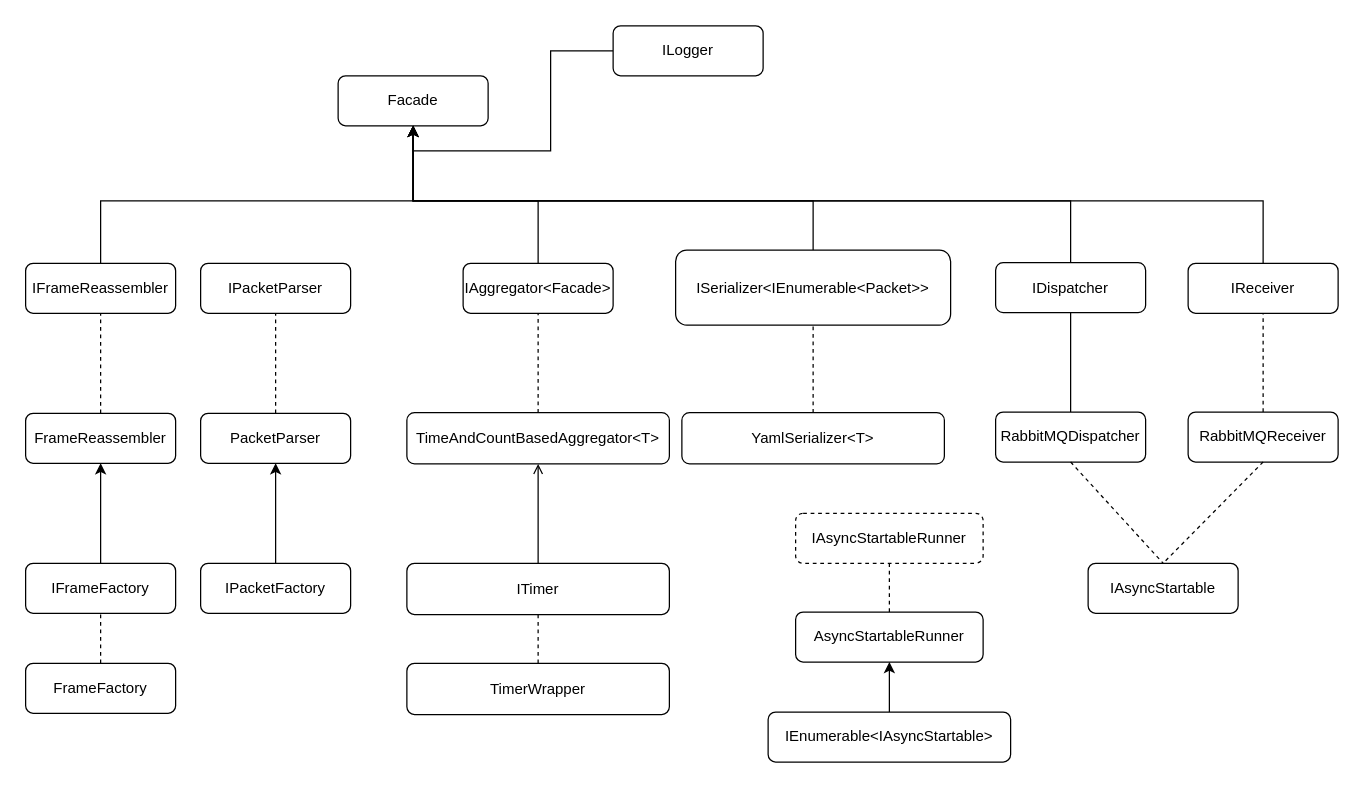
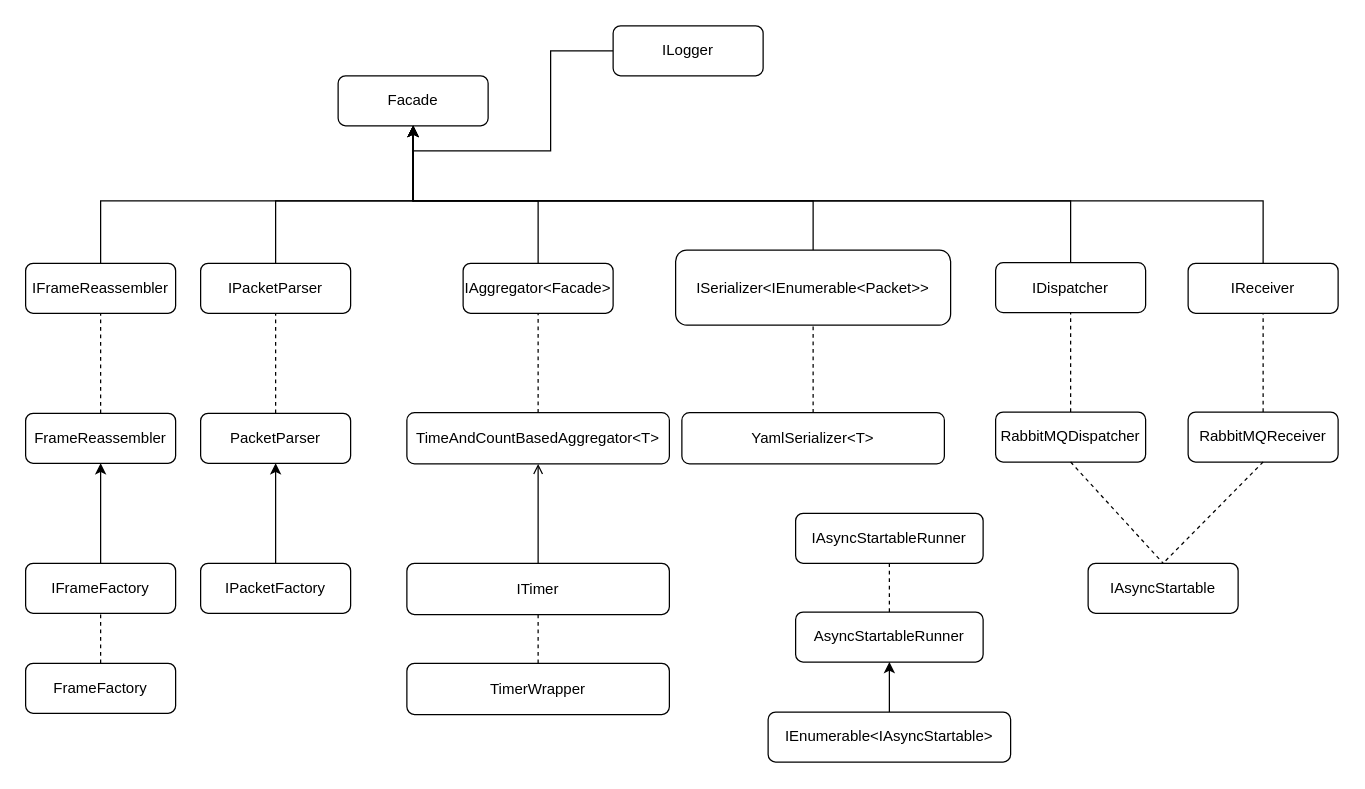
none -> (276, 233)
(1071, 362) -> (1071, 362)
(889, 538) -> (889, 538)
